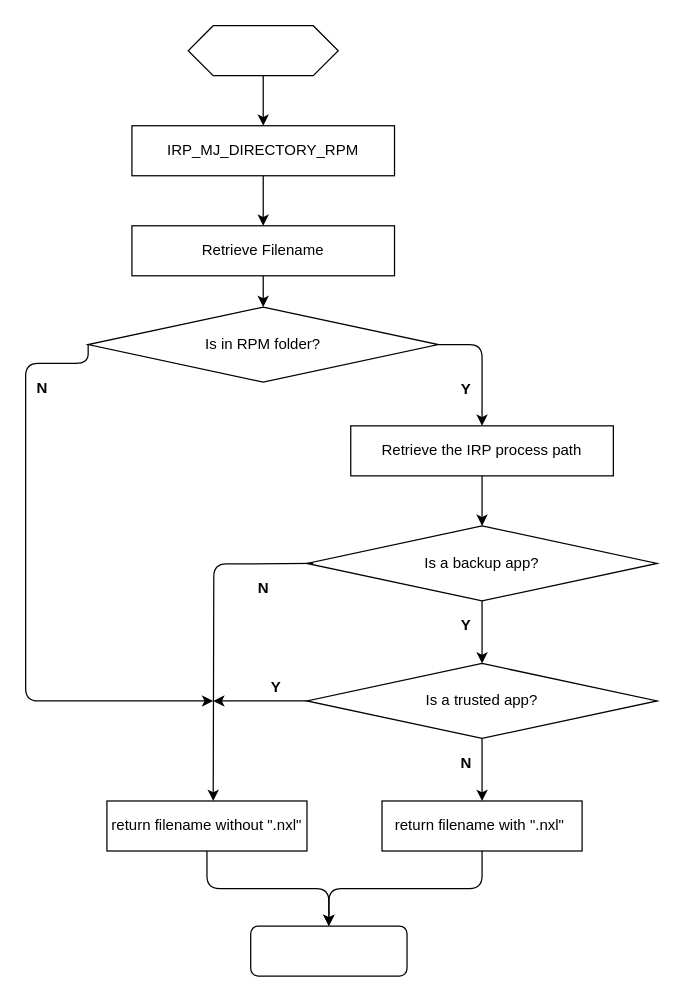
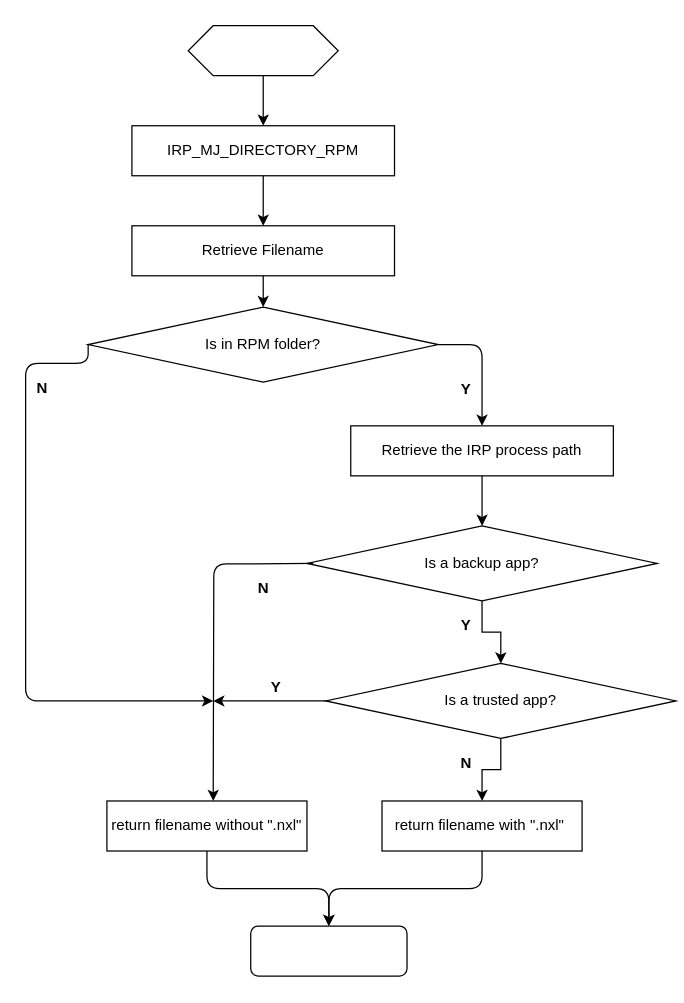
(482, 701) -> (501, 701)
